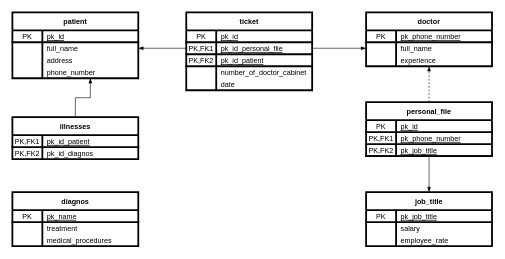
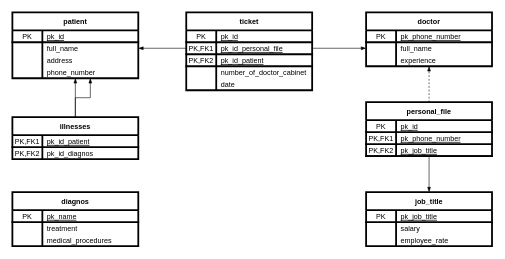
none -> (75, 84)
